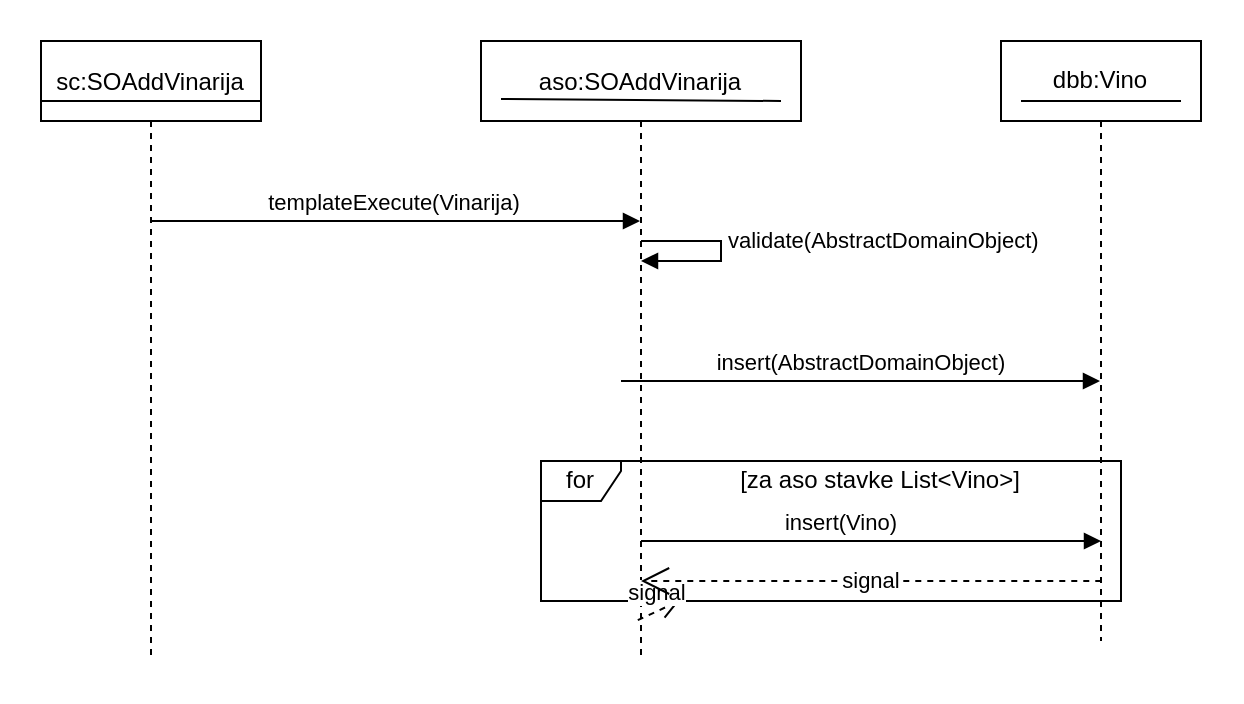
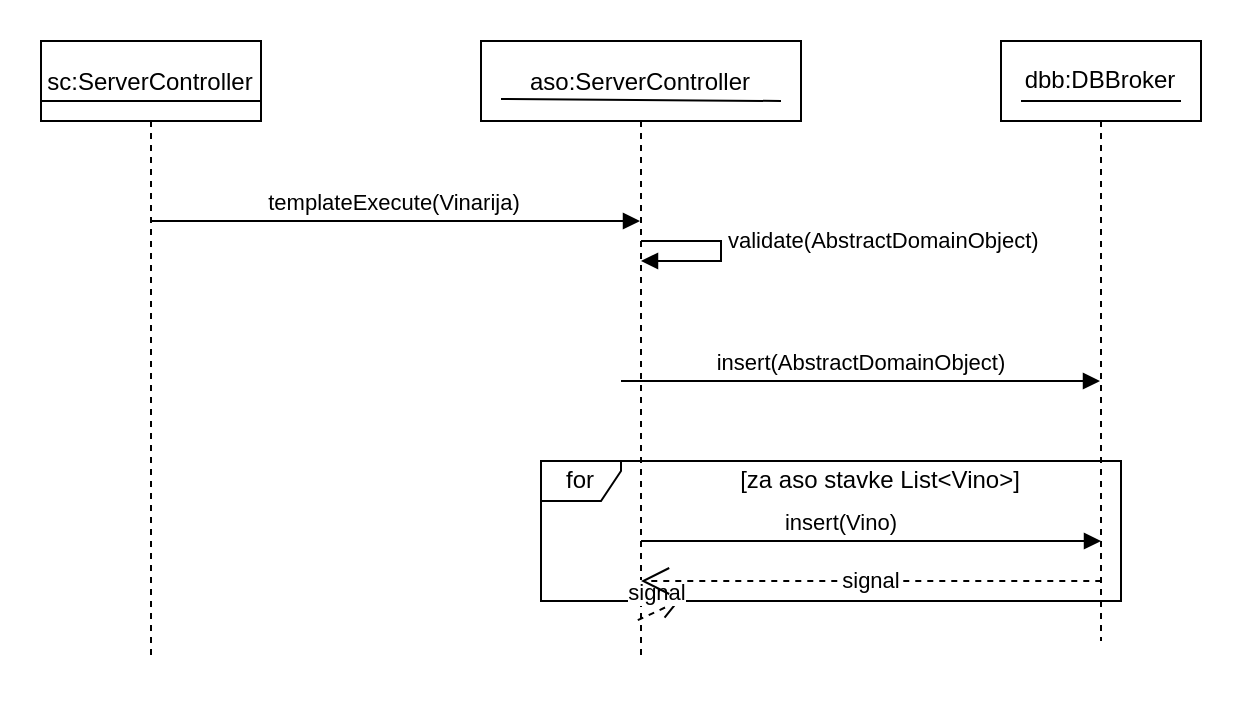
(1101, 81) -> (1101, 81)
(150, 82) -> (150, 82)
(640, 82) -> (640, 82)
